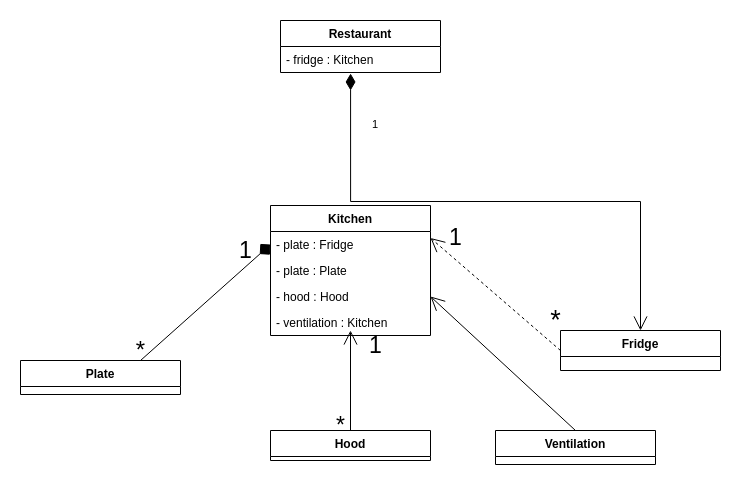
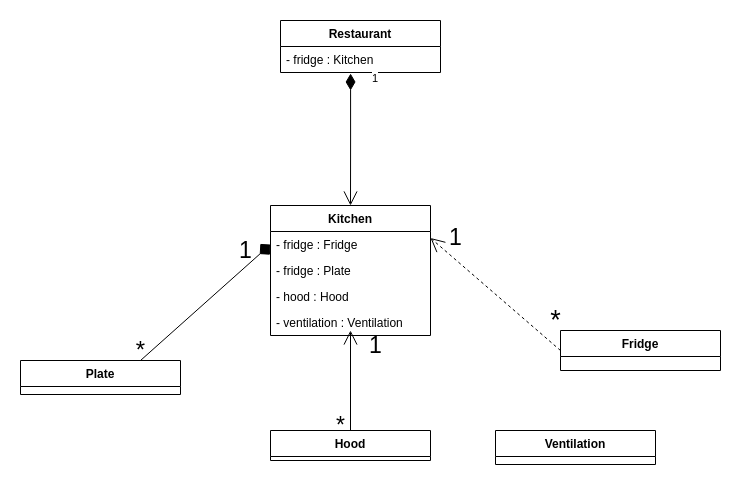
(555, 202) -> (351, 199)
(320, 245) -> (324, 245)
(317, 271) -> (320, 271)
(341, 323) -> (351, 323)
(504, 365) -> none
